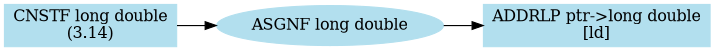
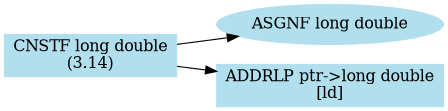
(458, 26) -> (191, 68)
